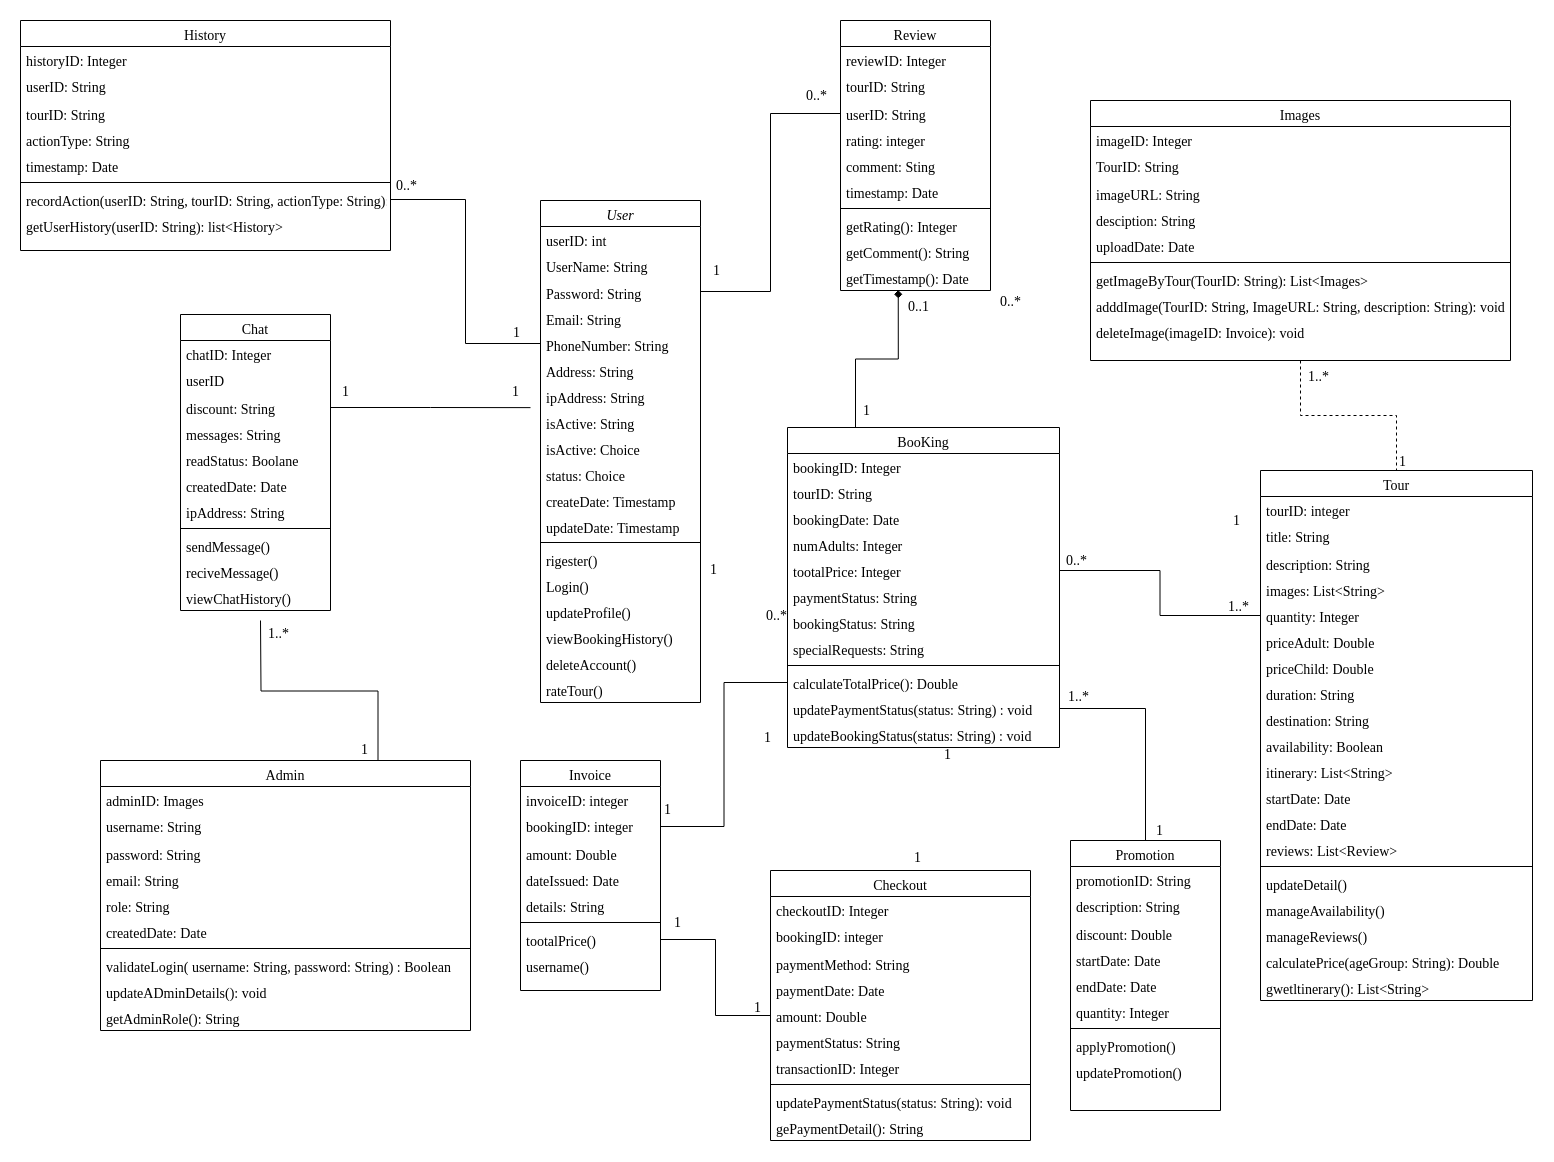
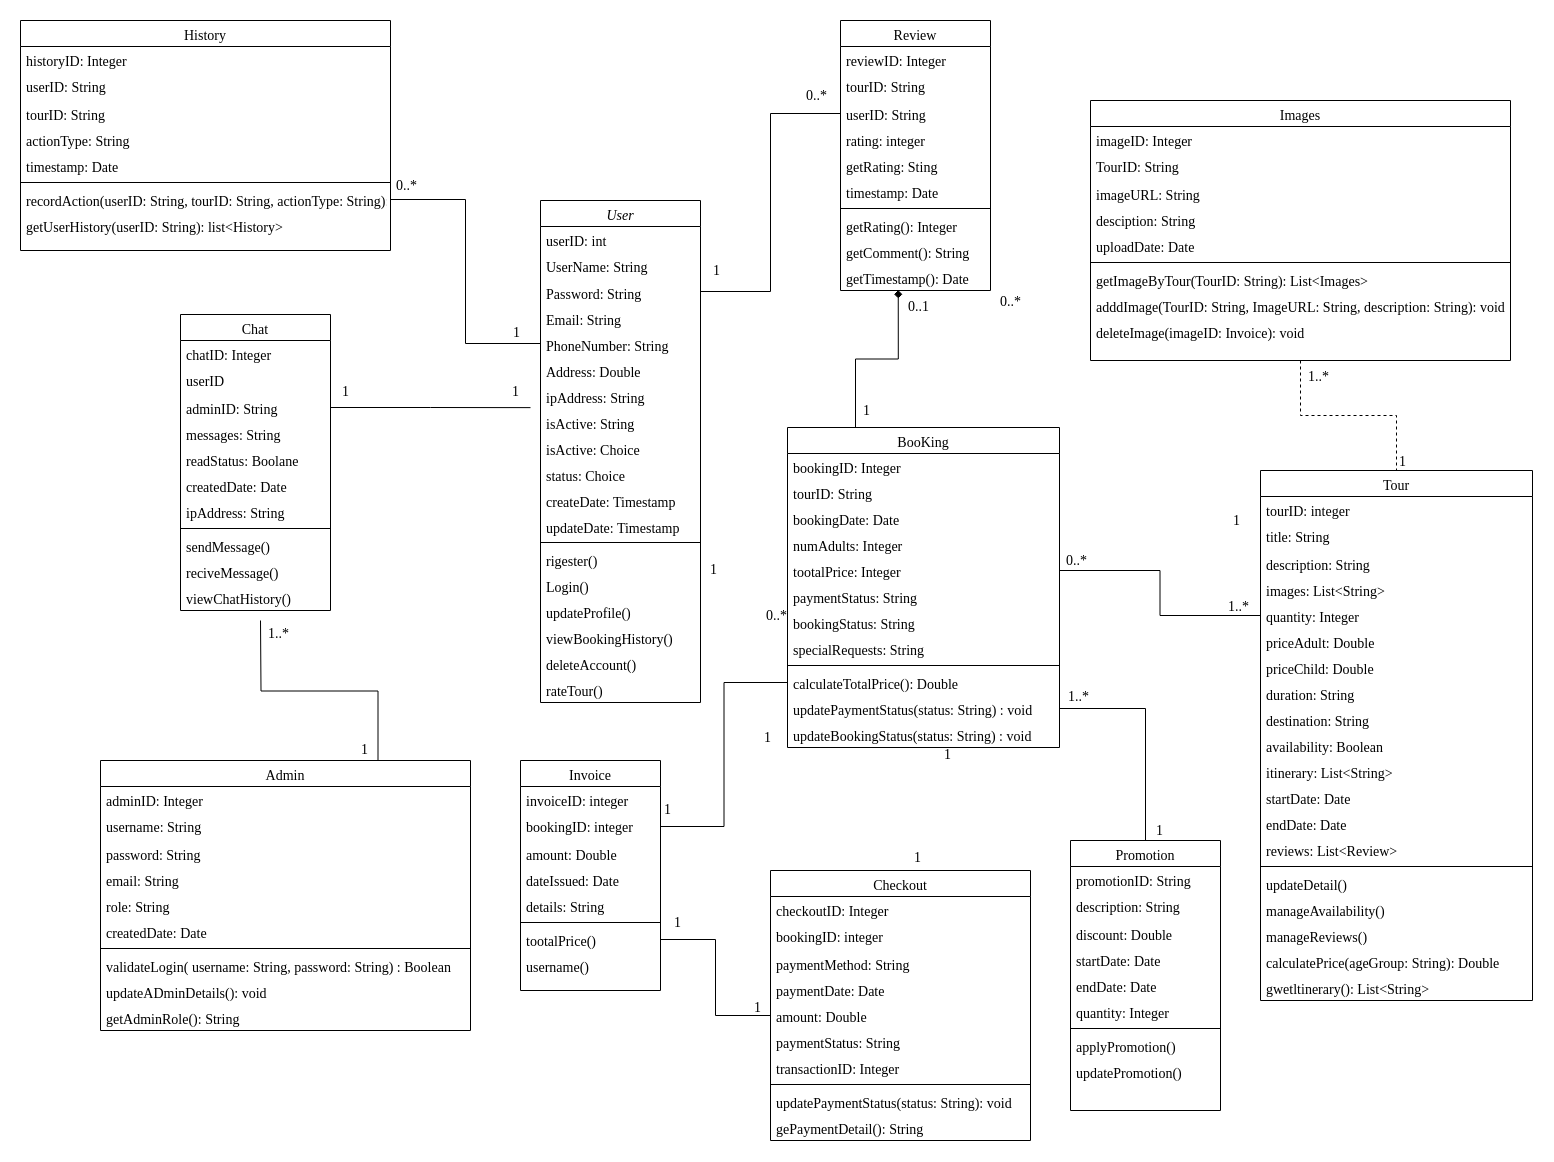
(895, 167) -> (901, 167)
(599, 372) -> (599, 372)
(241, 409) -> (238, 409)
(159, 801) -> (163, 801)
